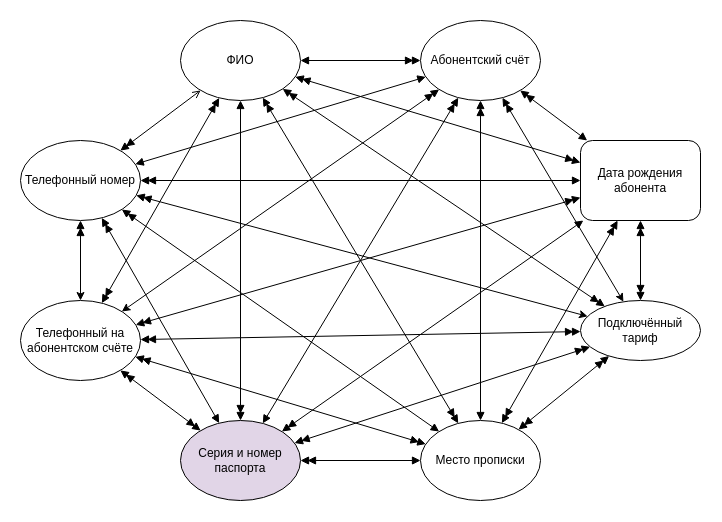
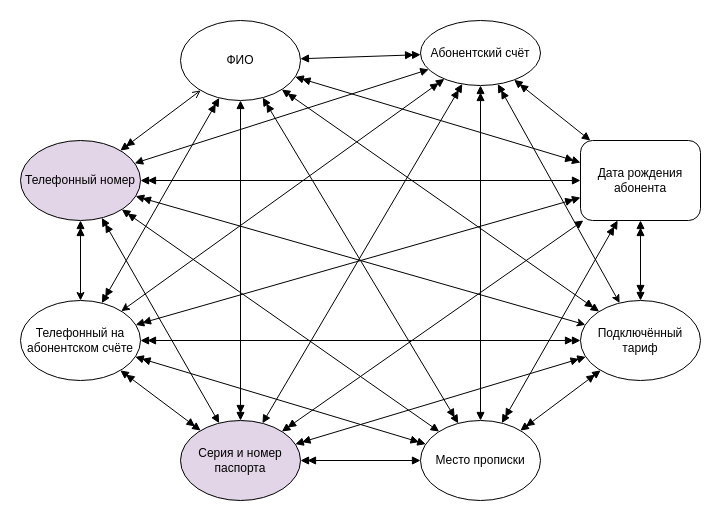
(481, 61) -> (481, 53)
(81, 181) -> (81, 181)
(641, 331) -> (641, 341)
